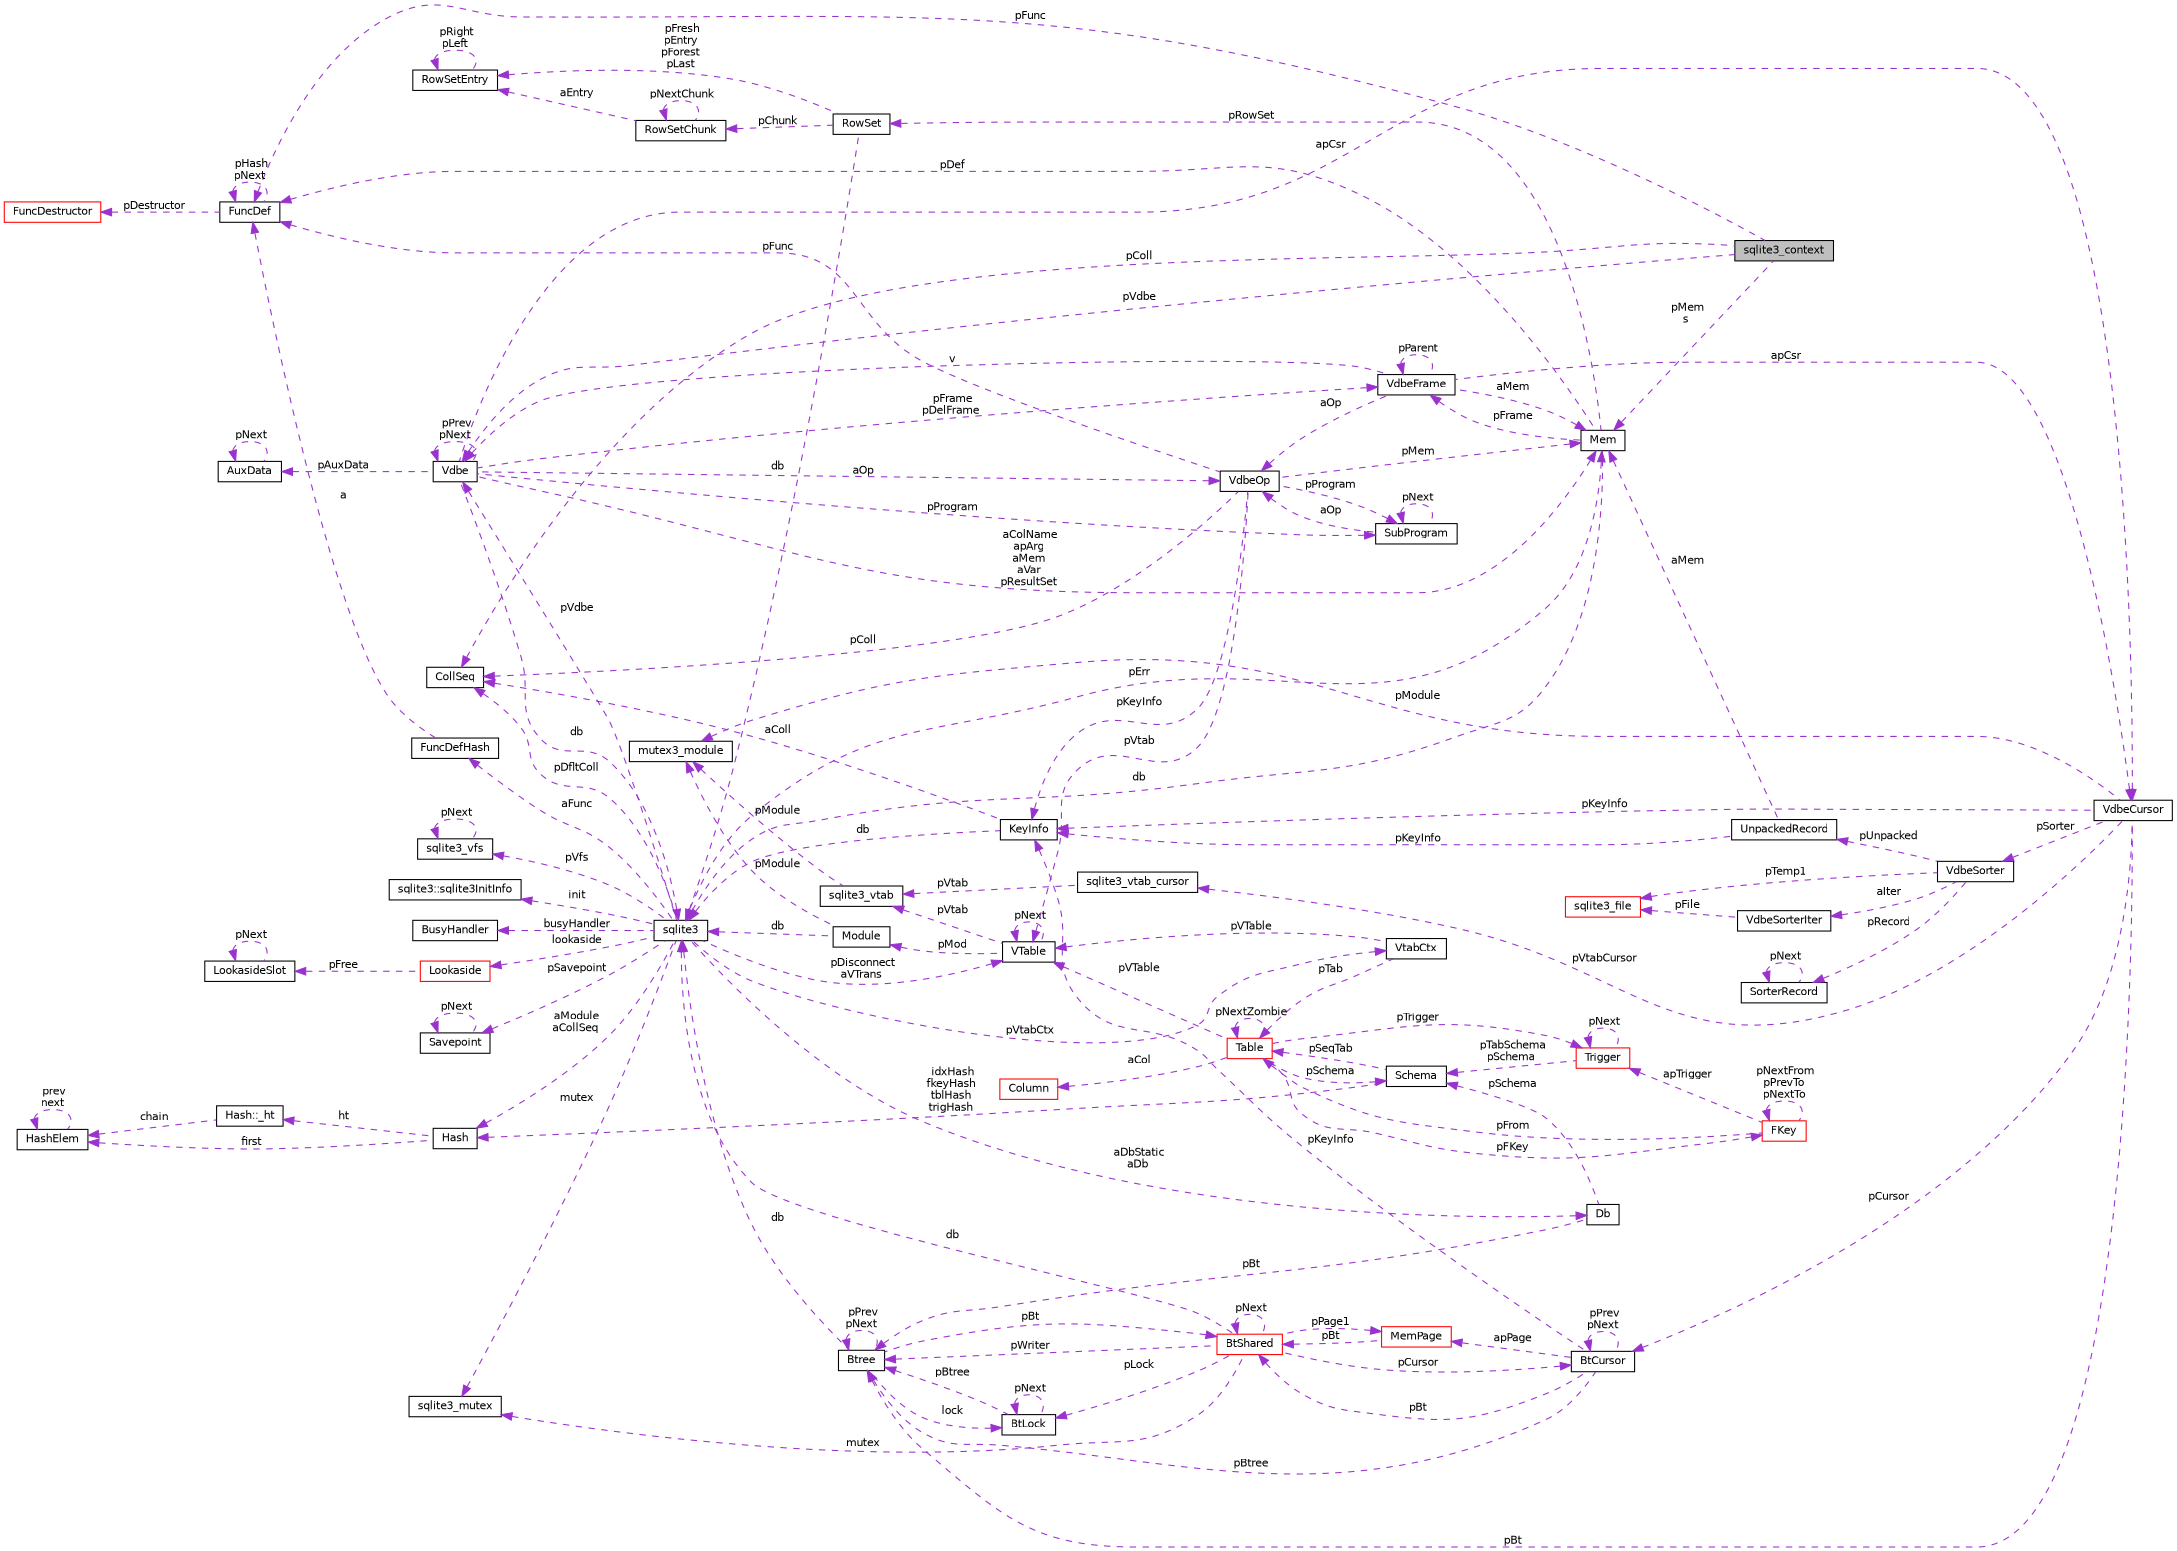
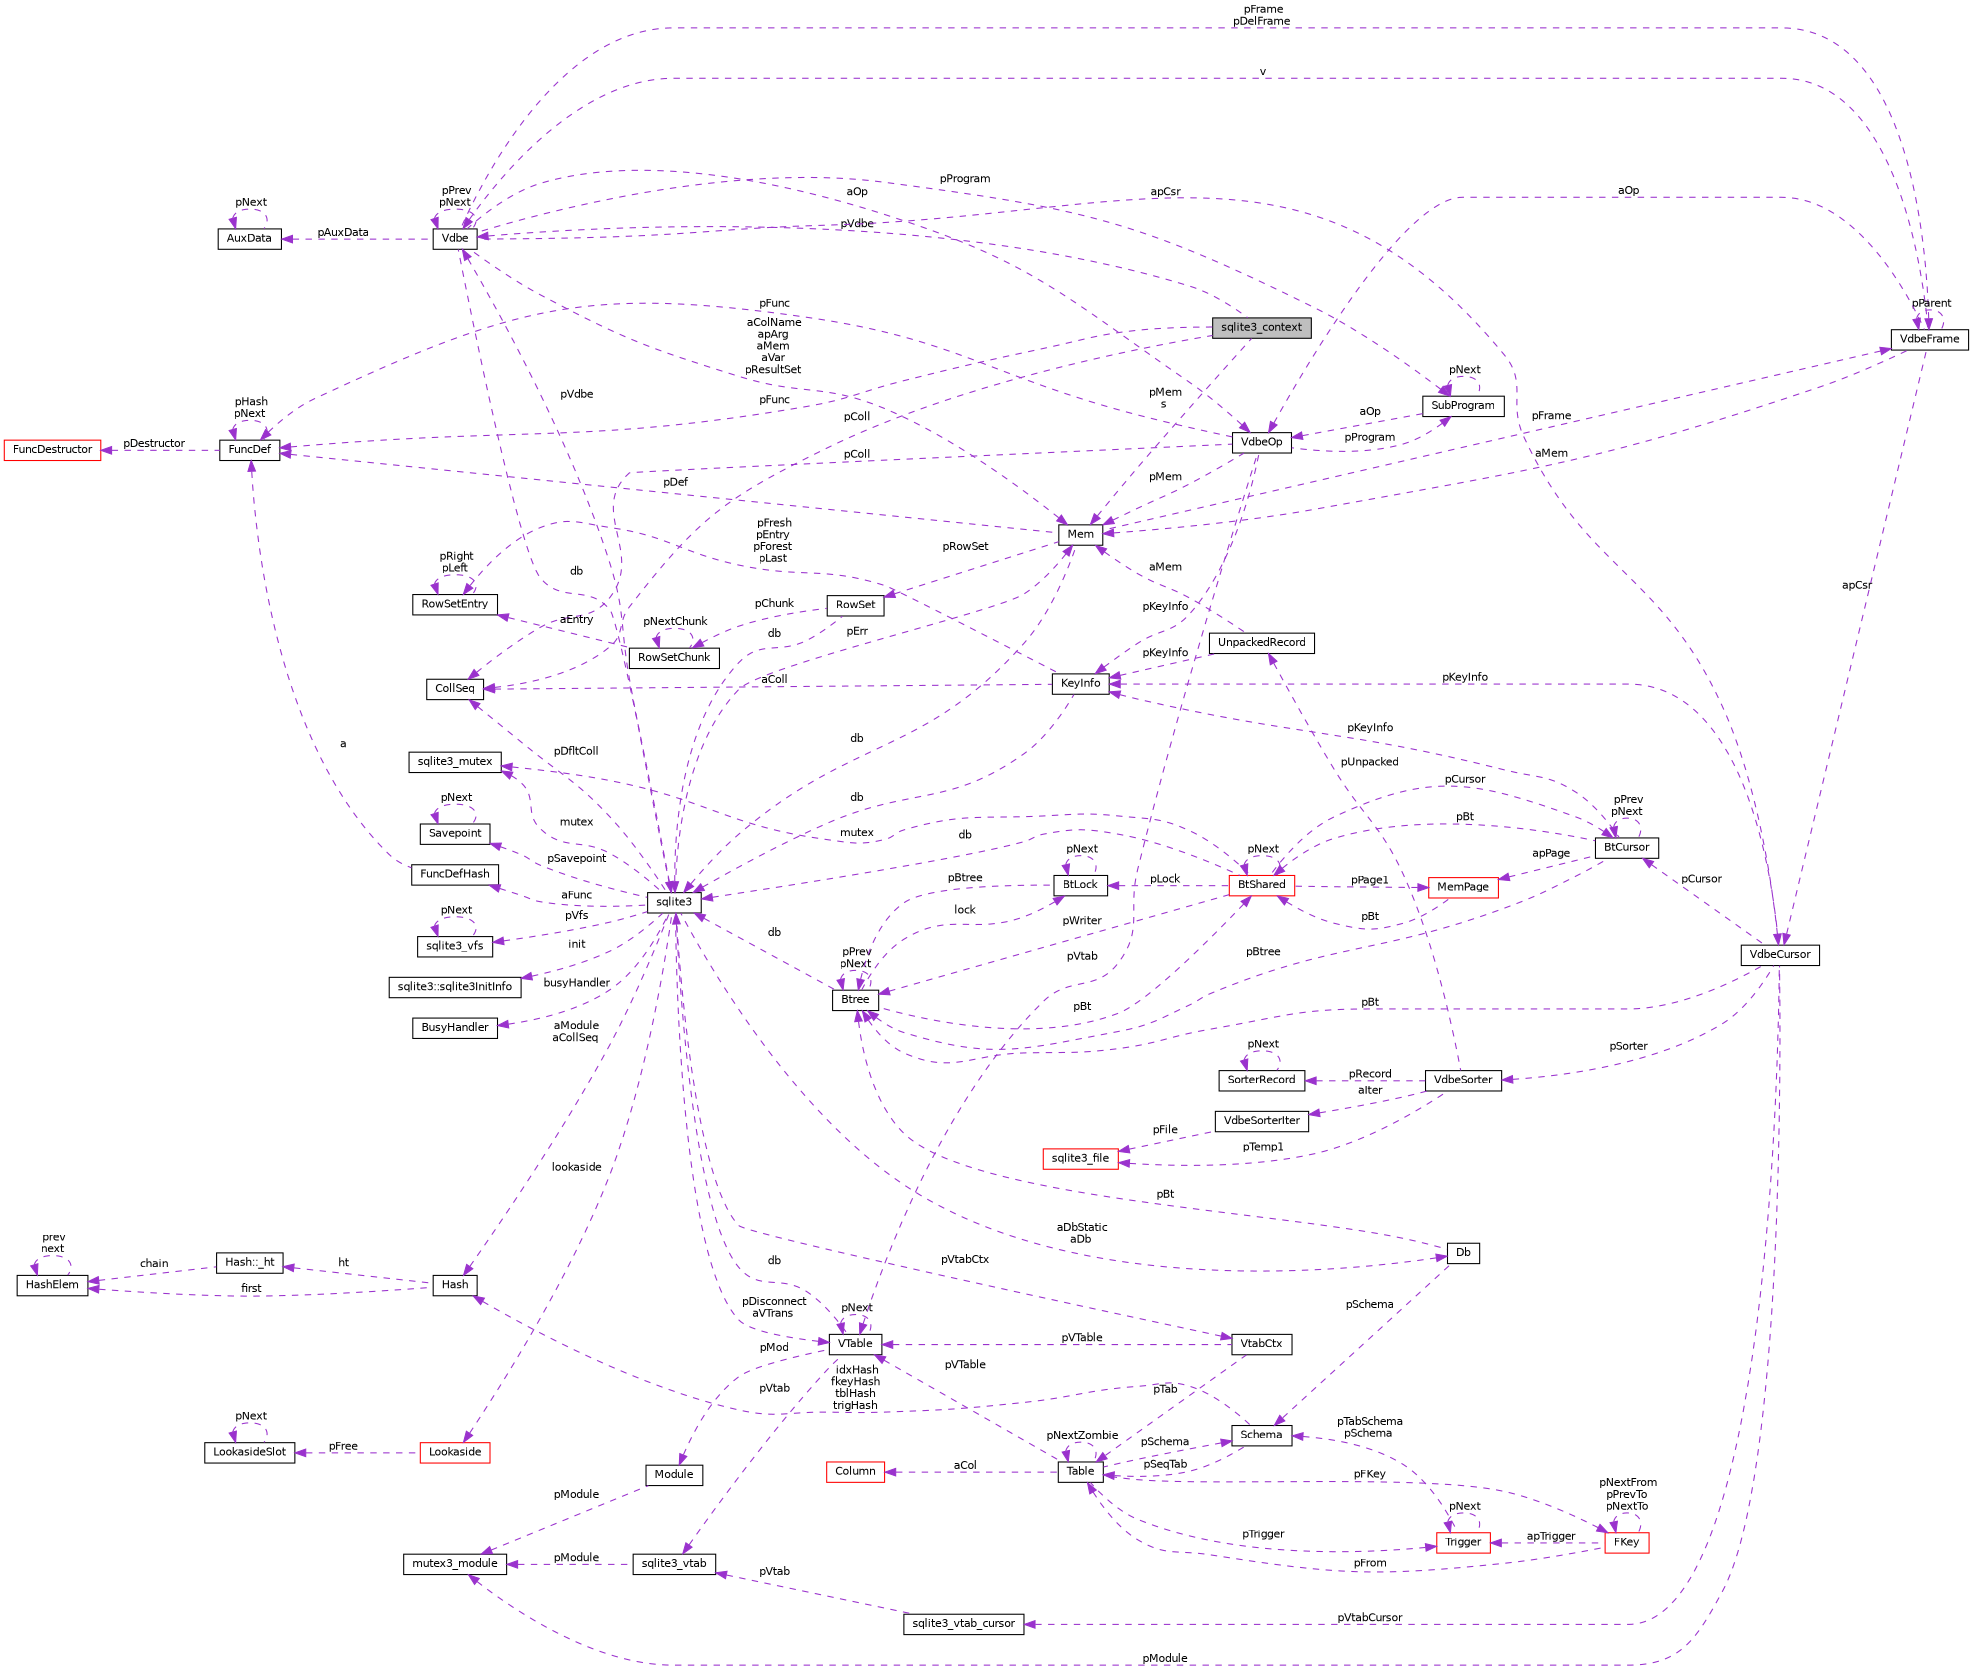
(676, 73) -> (762, 569)
(776, 934) -> (703, 1165)
(1250, 1048) -> (1081, 1472)
